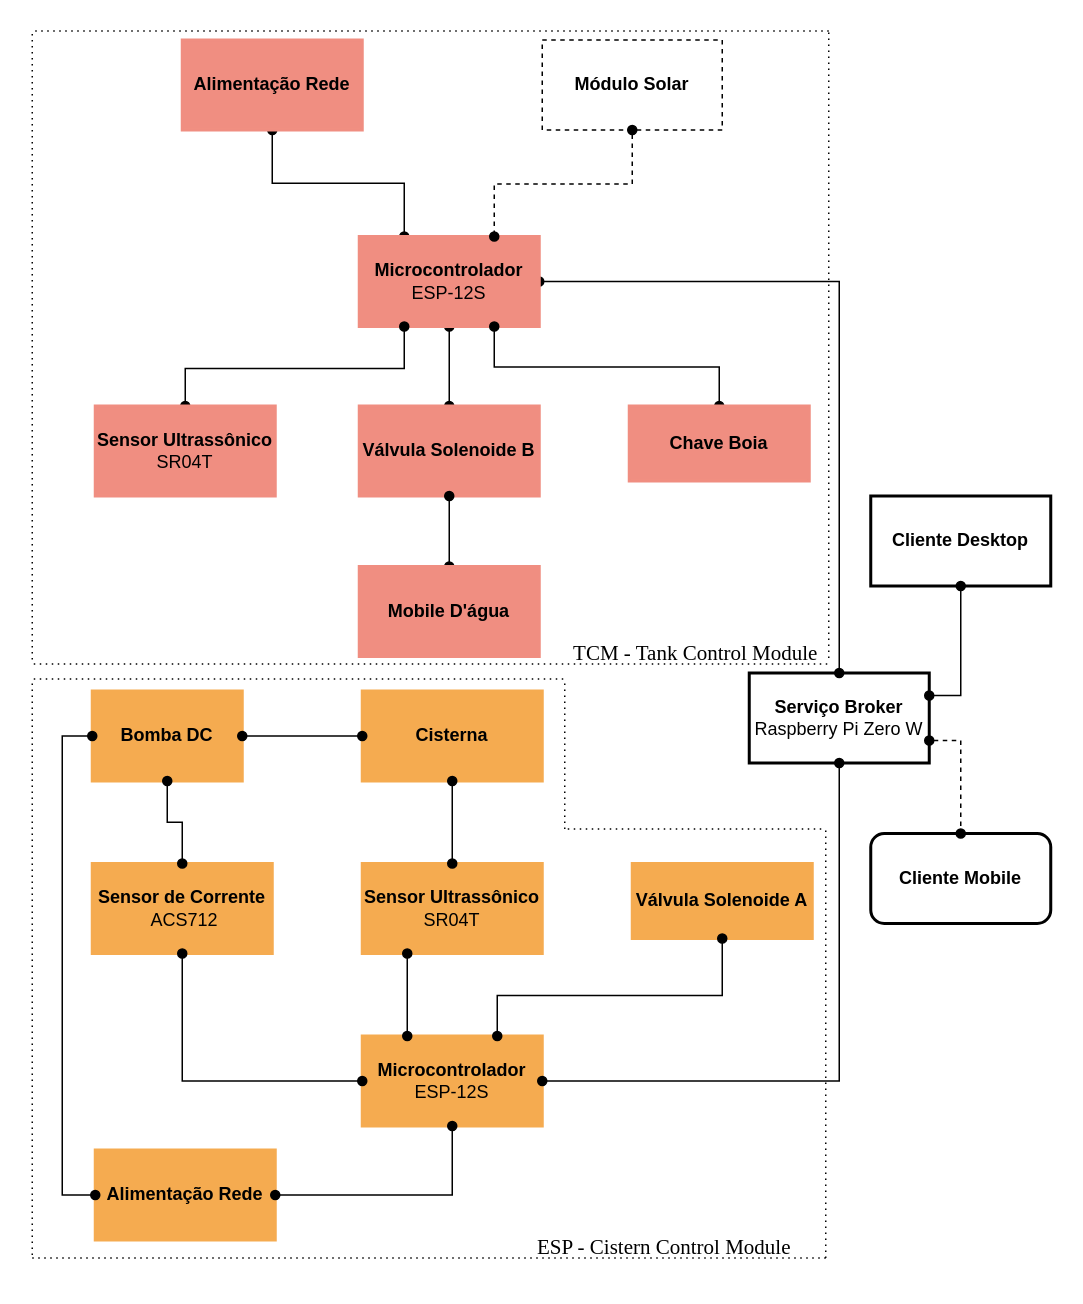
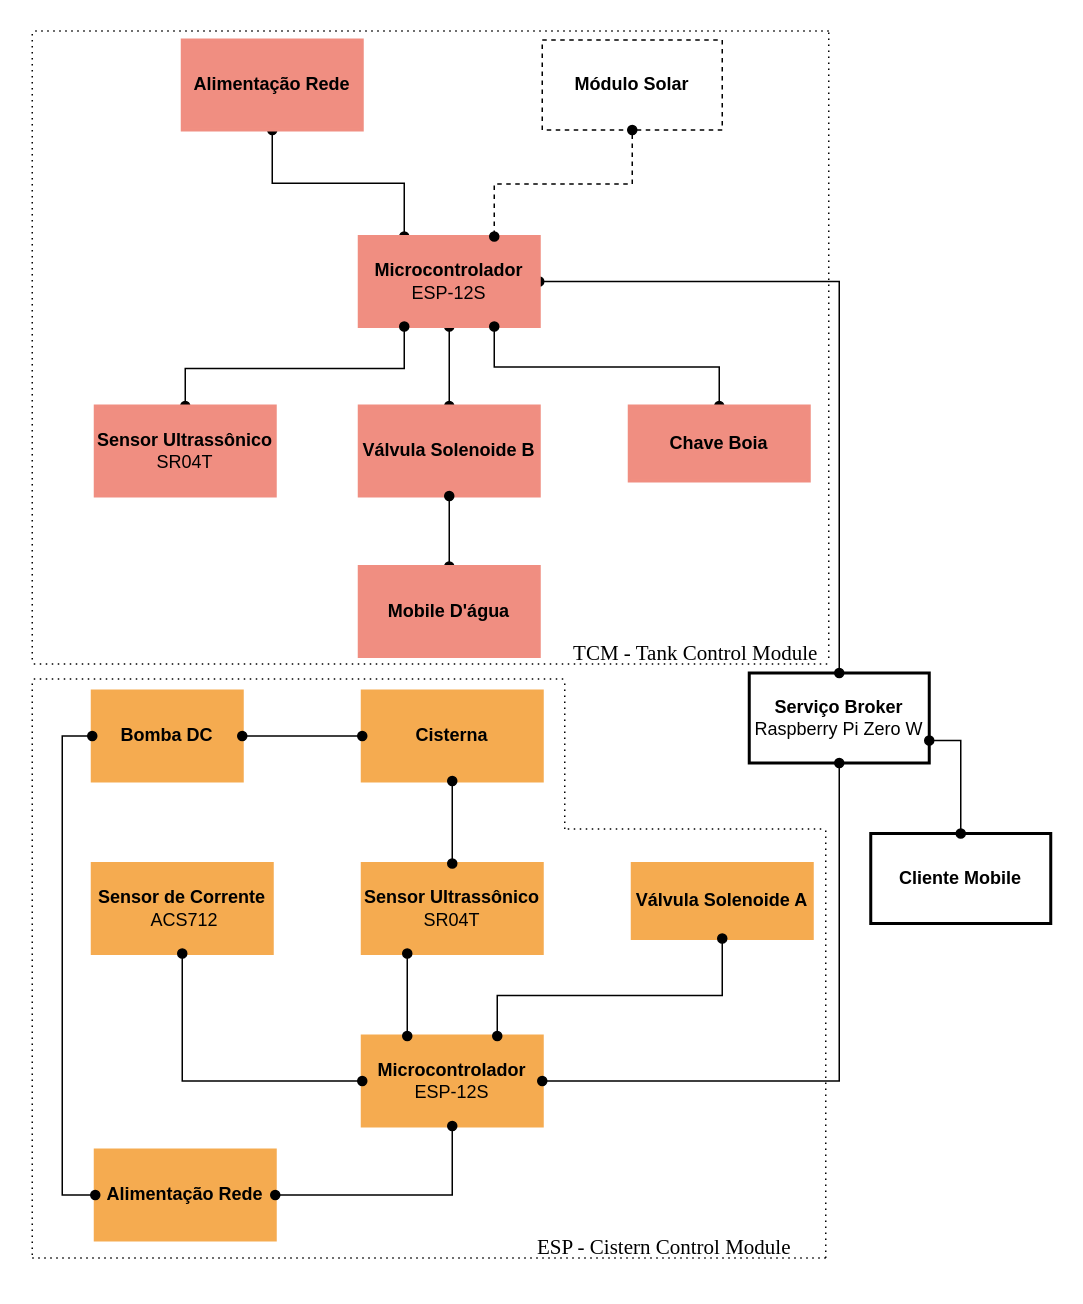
(961, 541) -> none
(961, 656) -> none
(961, 771) -> (961, 771)
(174, 822) -> none
(961, 878) -> (961, 878)
